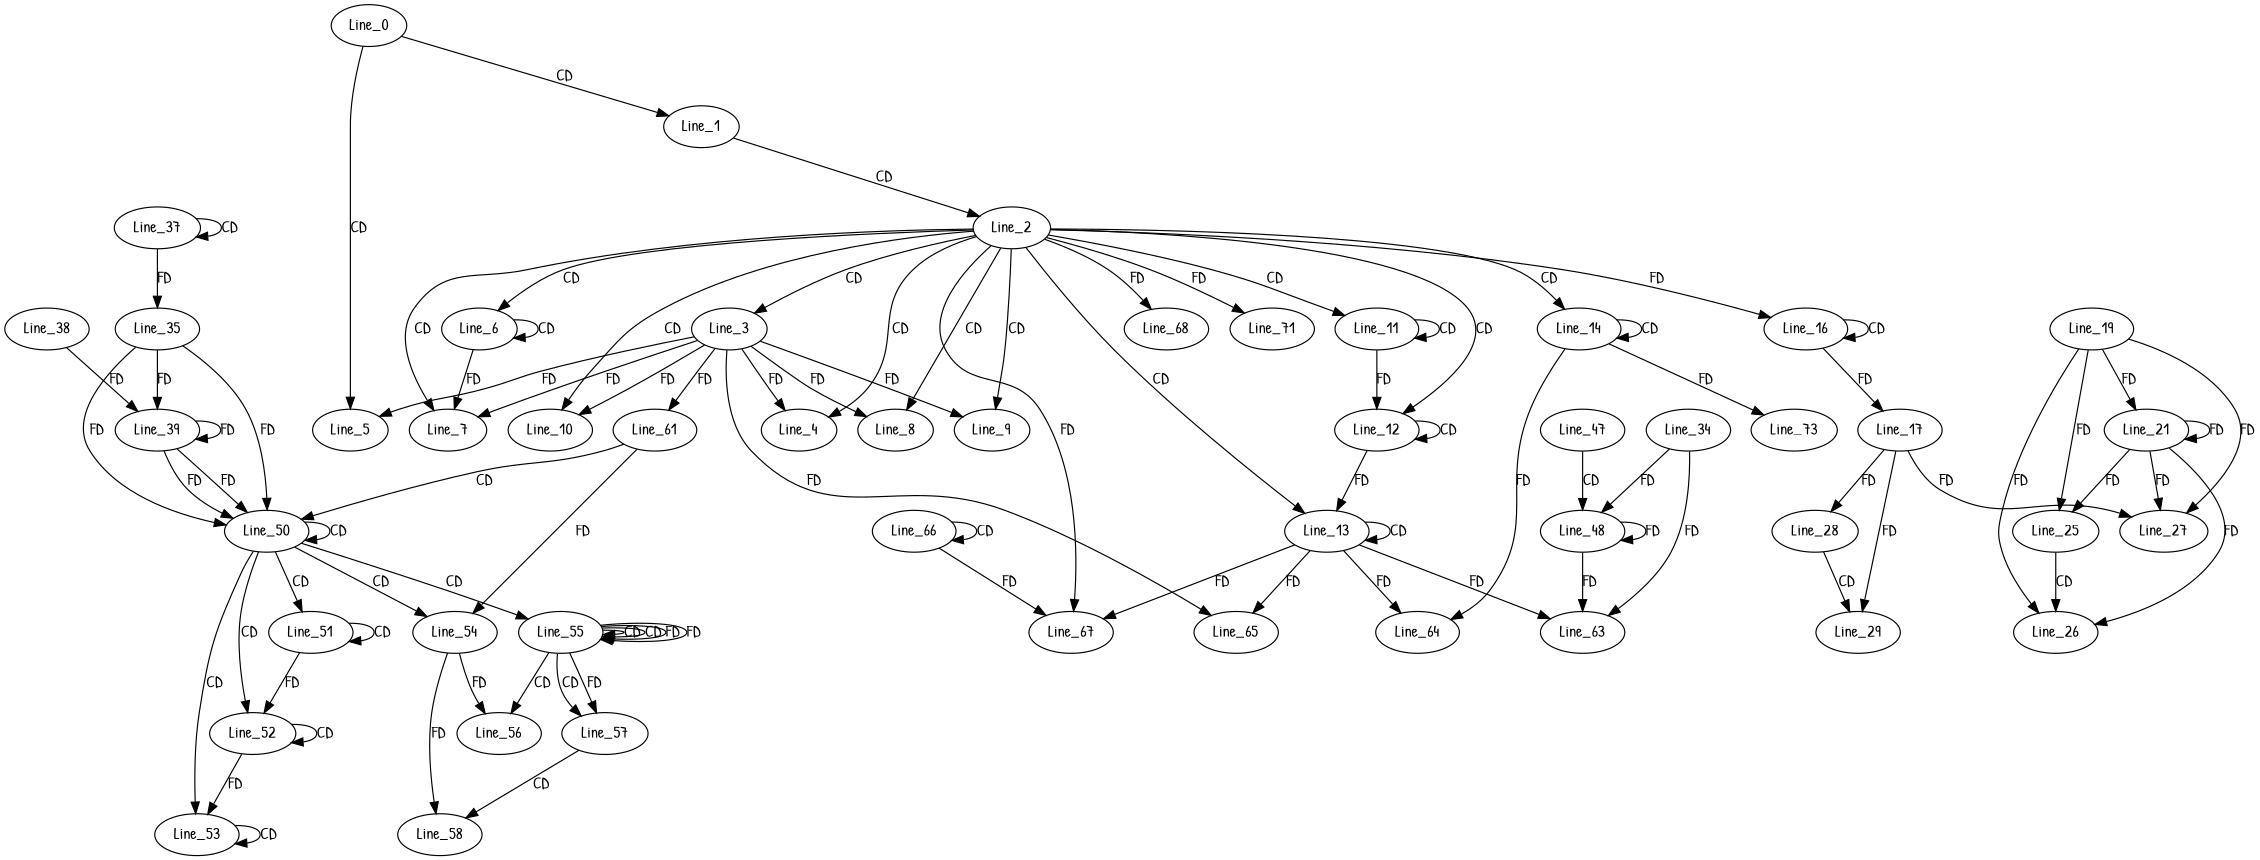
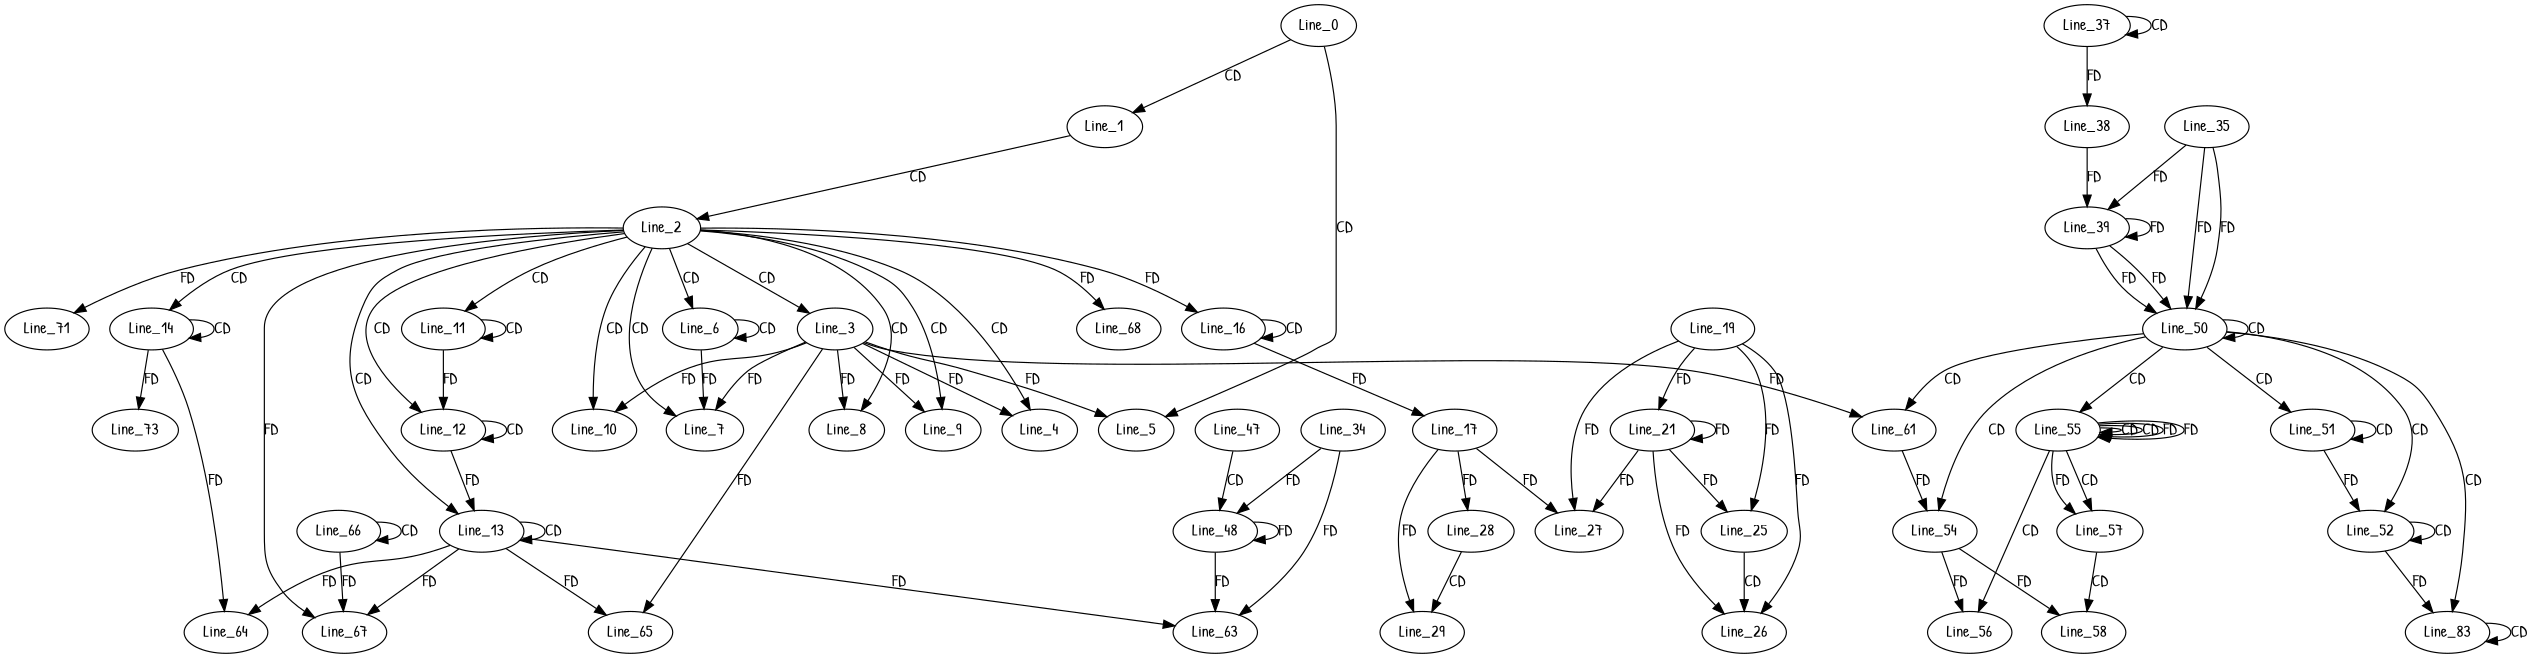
(157, 273) -> (2087, 70)
(467, 474) -> (2021, 350)
(197, 835) -> (2448, 632)
